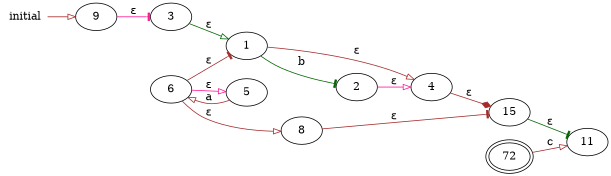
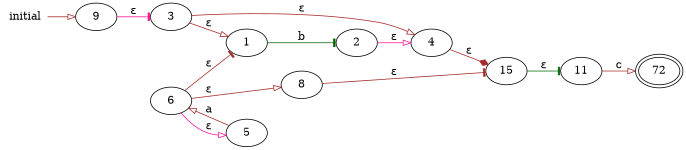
(205, 30) -> (205, 29)
(338, 57) -> (301, 15)
(546, 150) -> (615, 71)
